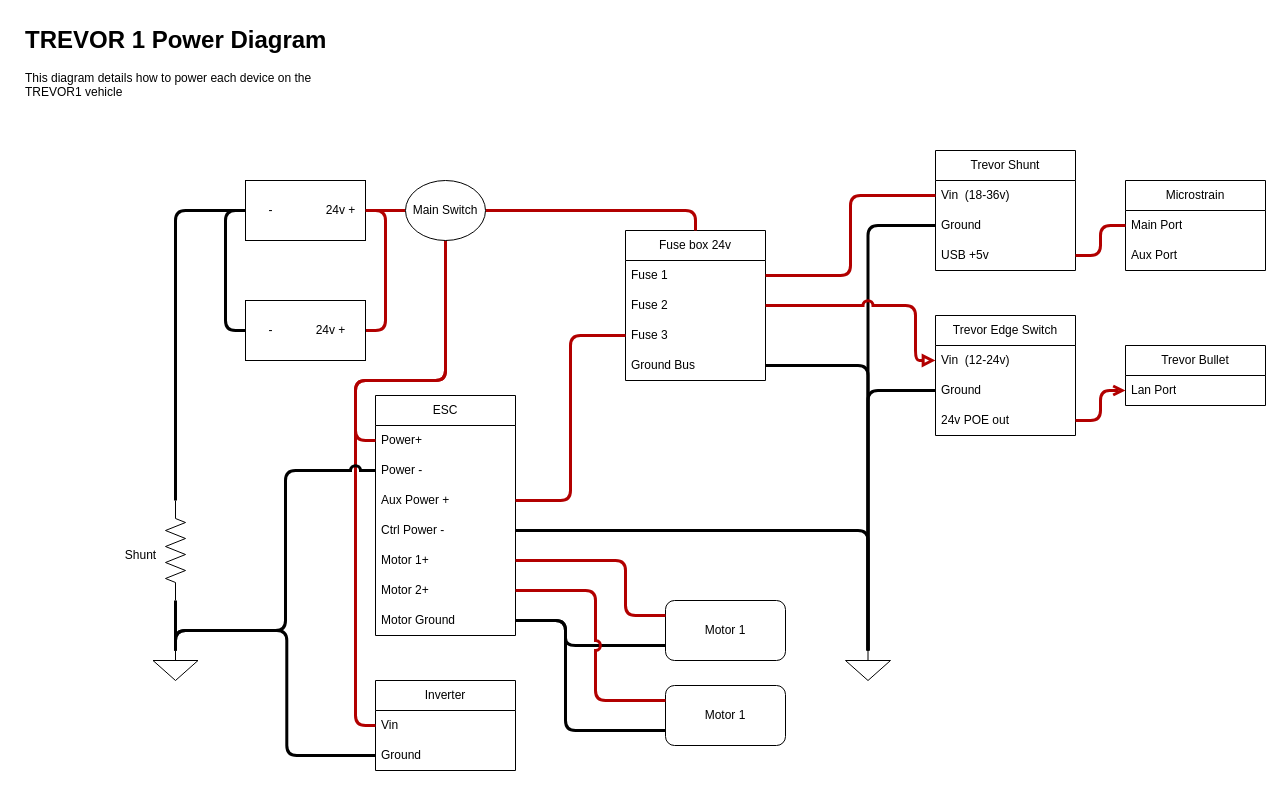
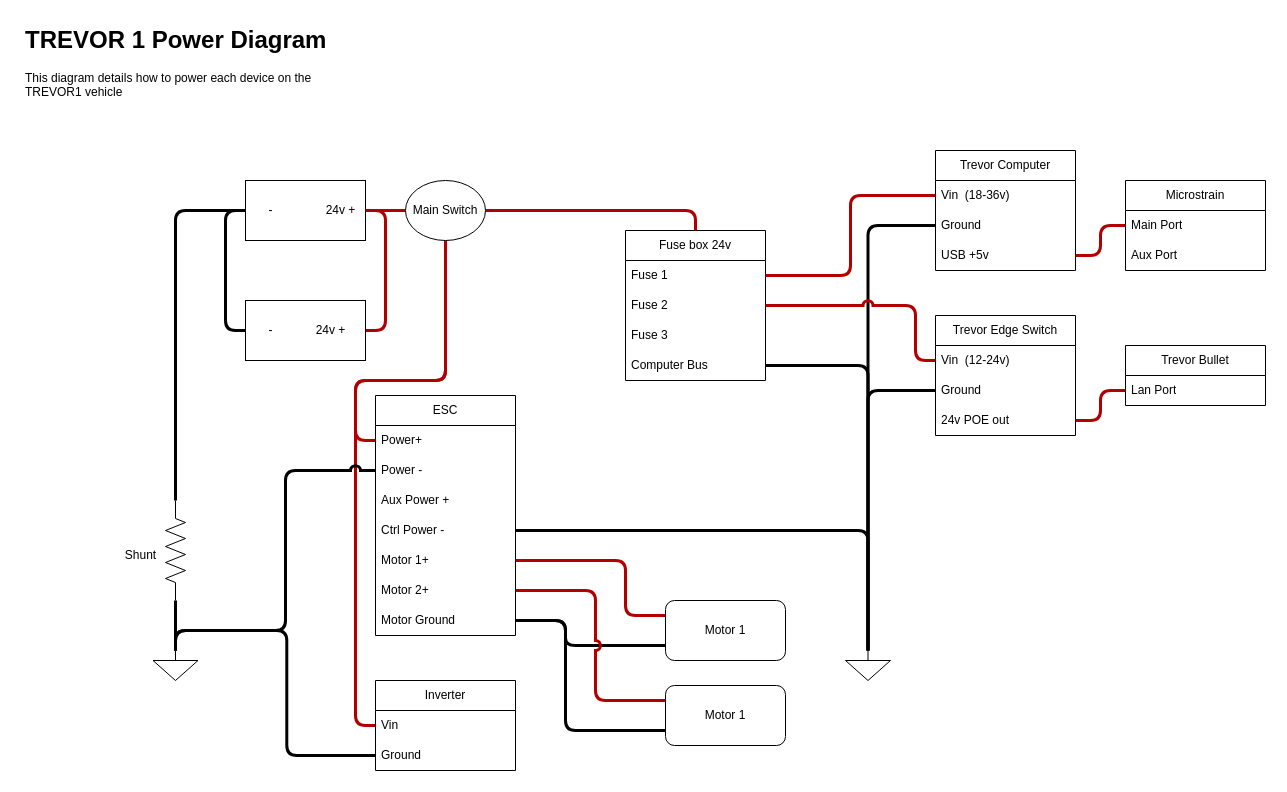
(1006, 166) -> (1006, 166)
(917, 360) -> (924, 360)
(664, 366) -> (670, 366)
(1116, 391) -> (1118, 391)
(571, 419) -> none
